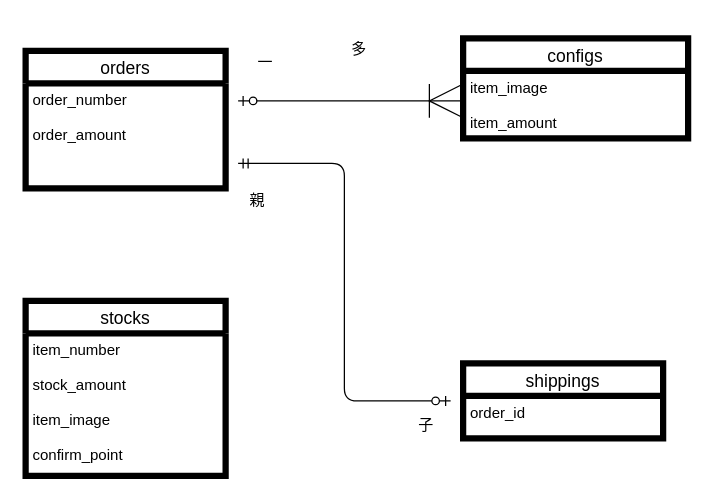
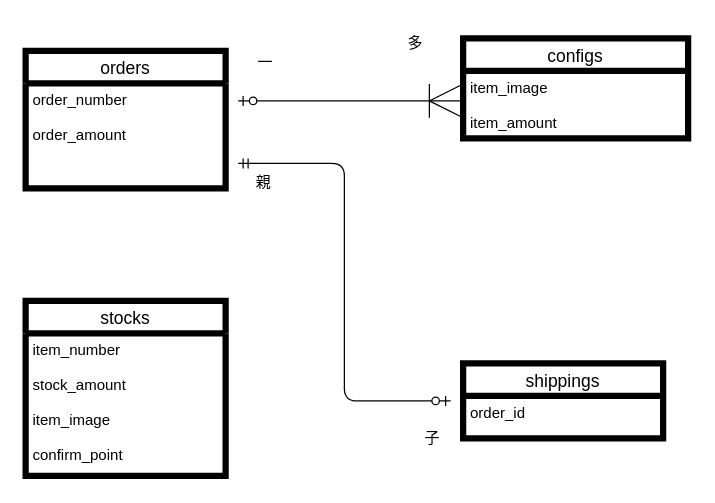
(369, 51) -> (426, 44)
(257, 201) -> (263, 182)
(426, 426) -> (432, 438)
